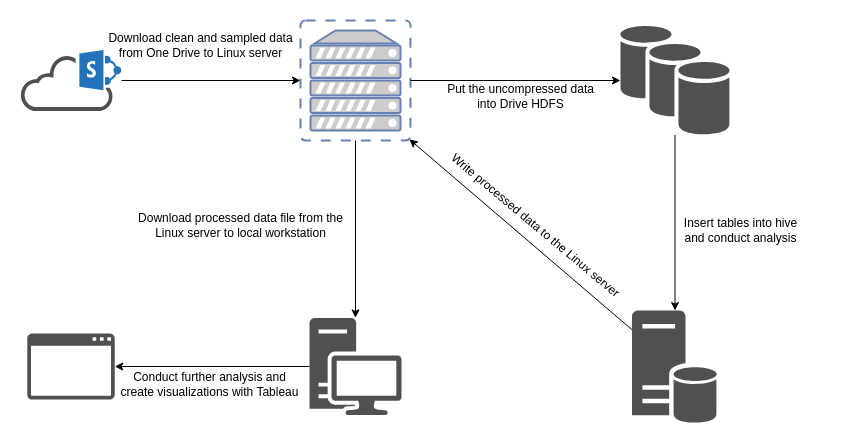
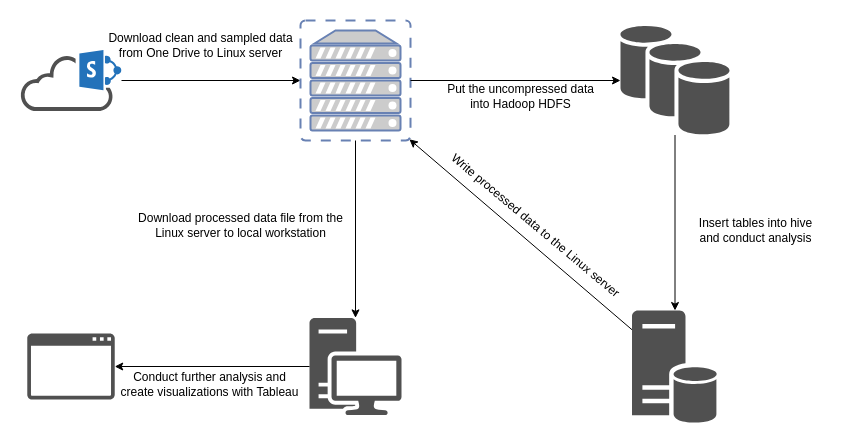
(521, 97) -> (521, 97)
(741, 231) -> (756, 231)
